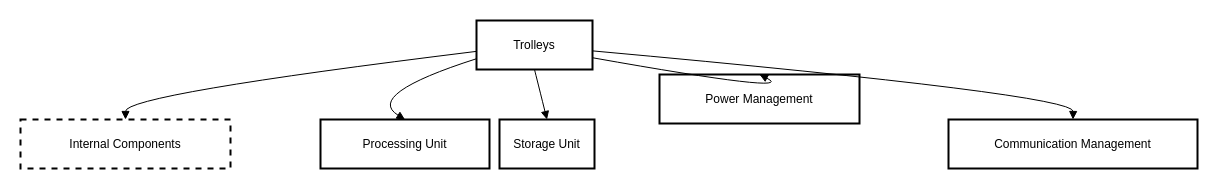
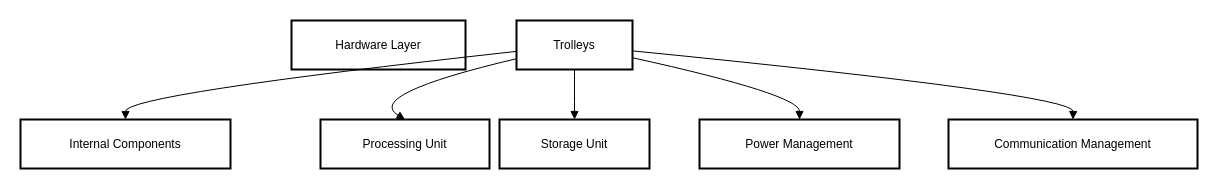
none -> (379, 45)
(535, 45) -> (575, 45)
(760, 99) -> (800, 144)
(126, 144) -> (126, 144)
(547, 144) -> (575, 144)
